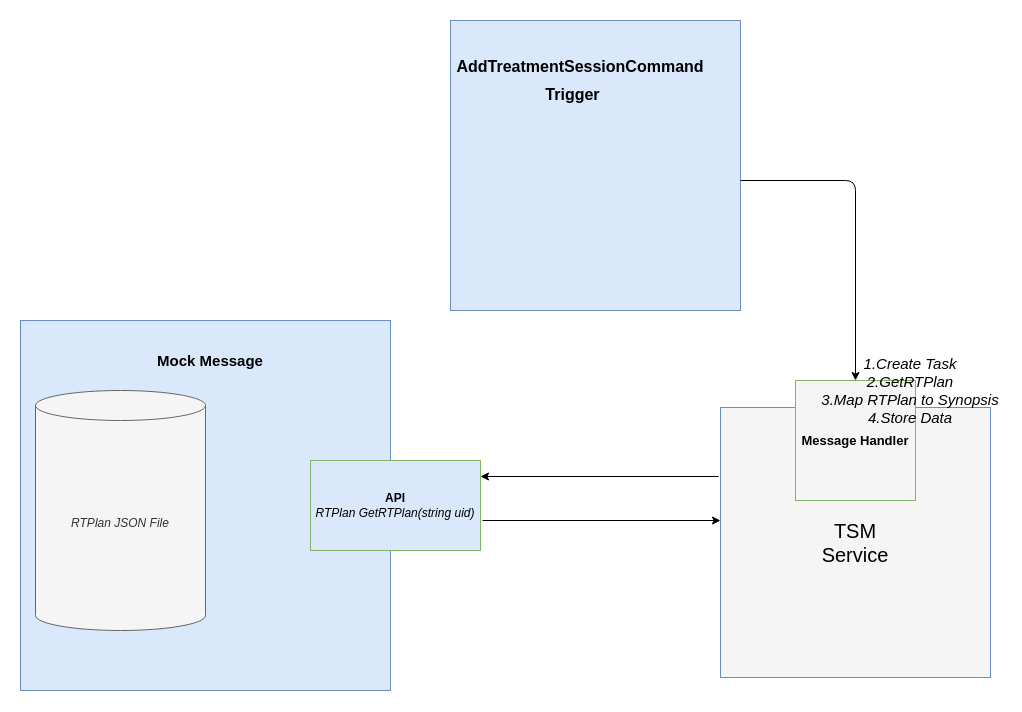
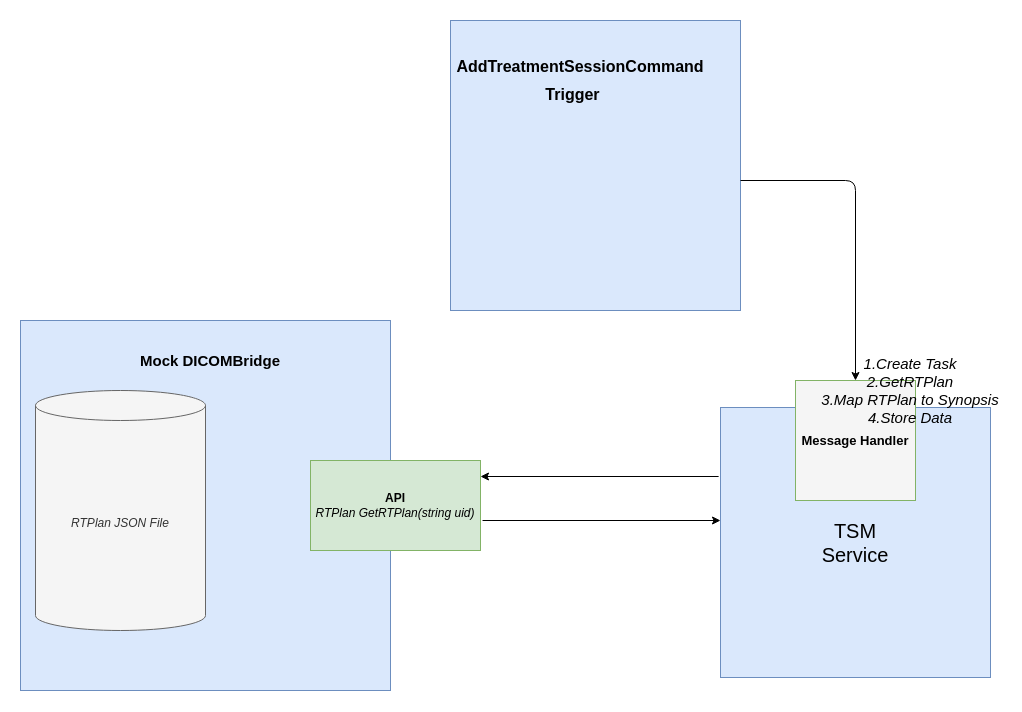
(211, 361) -> (211, 361)
(396, 506) -> (396, 506)
(856, 543) -> (856, 543)
